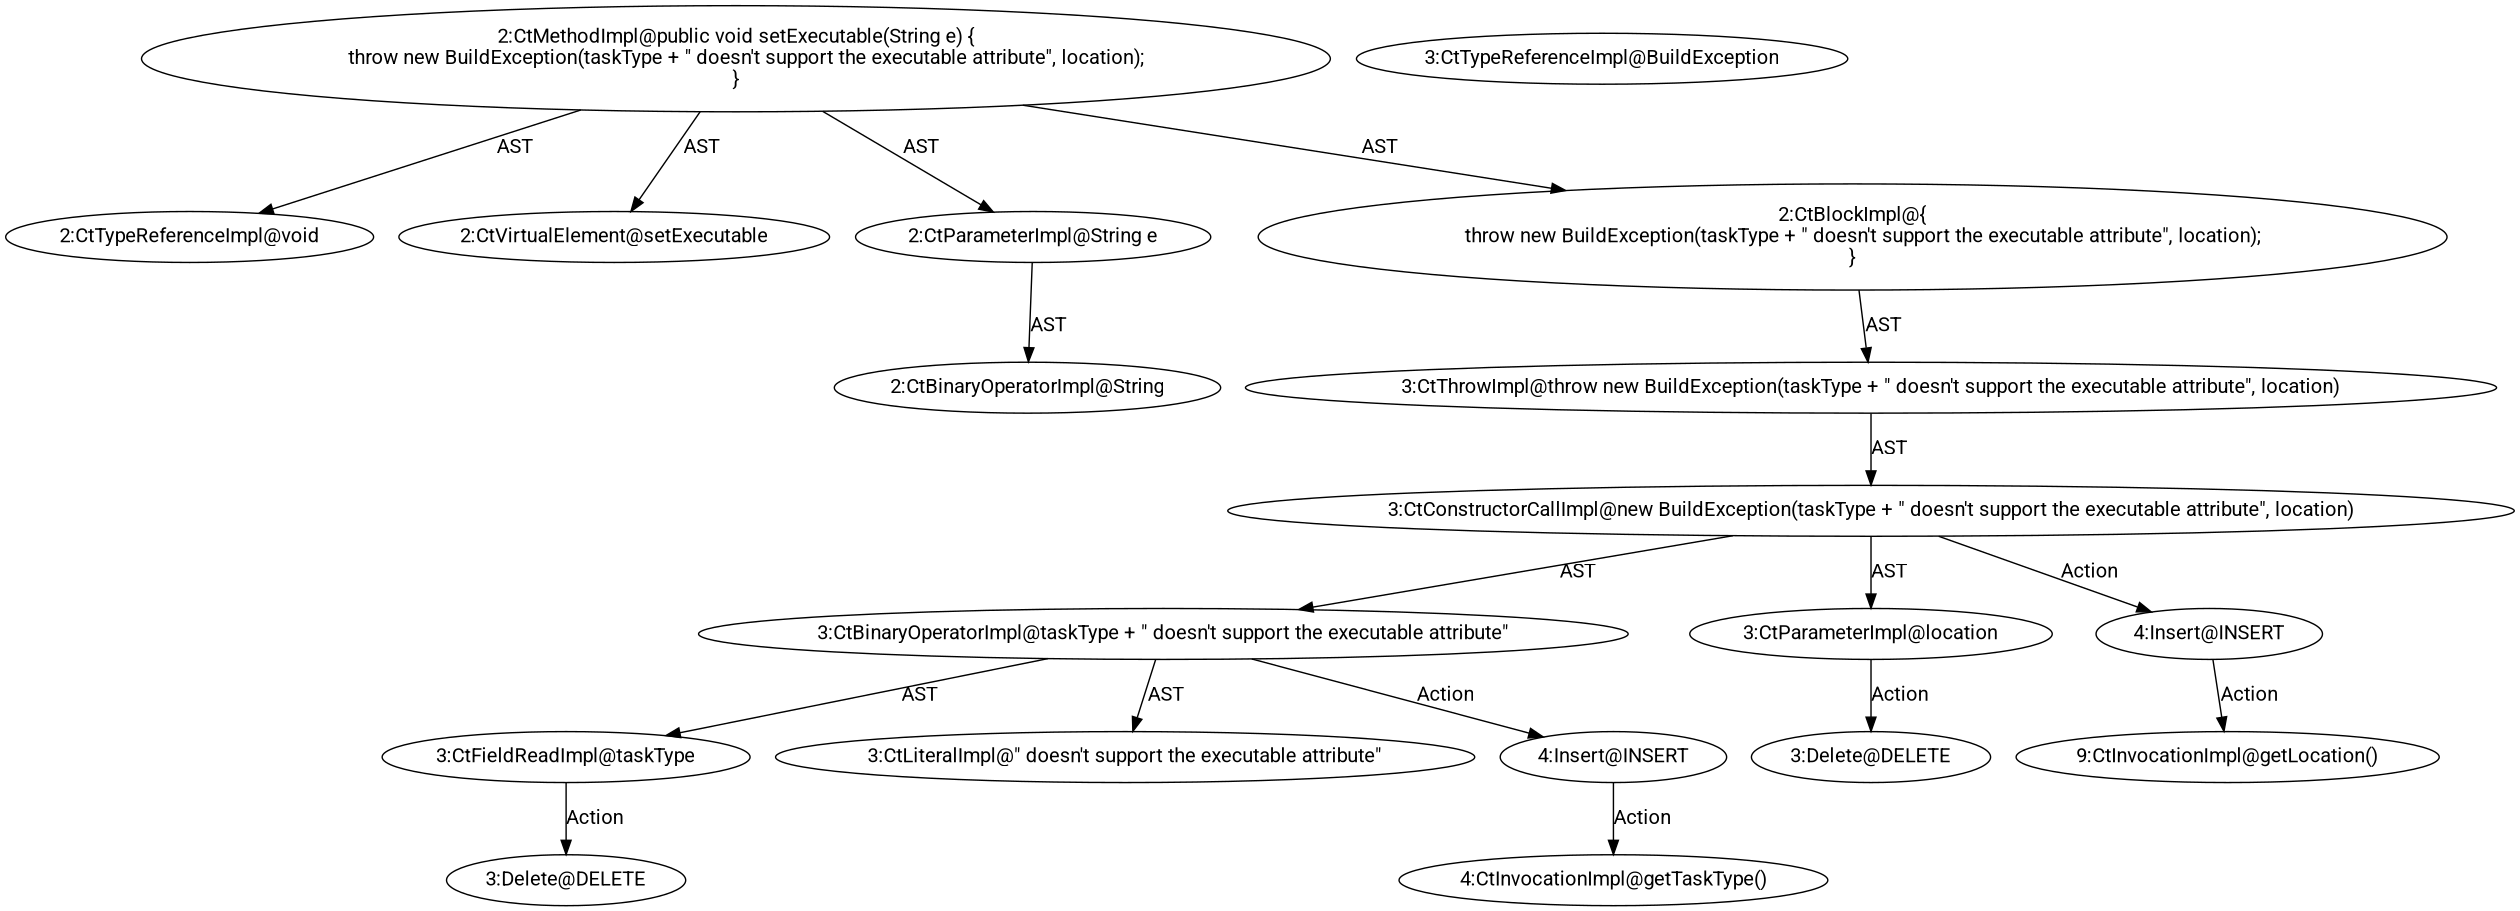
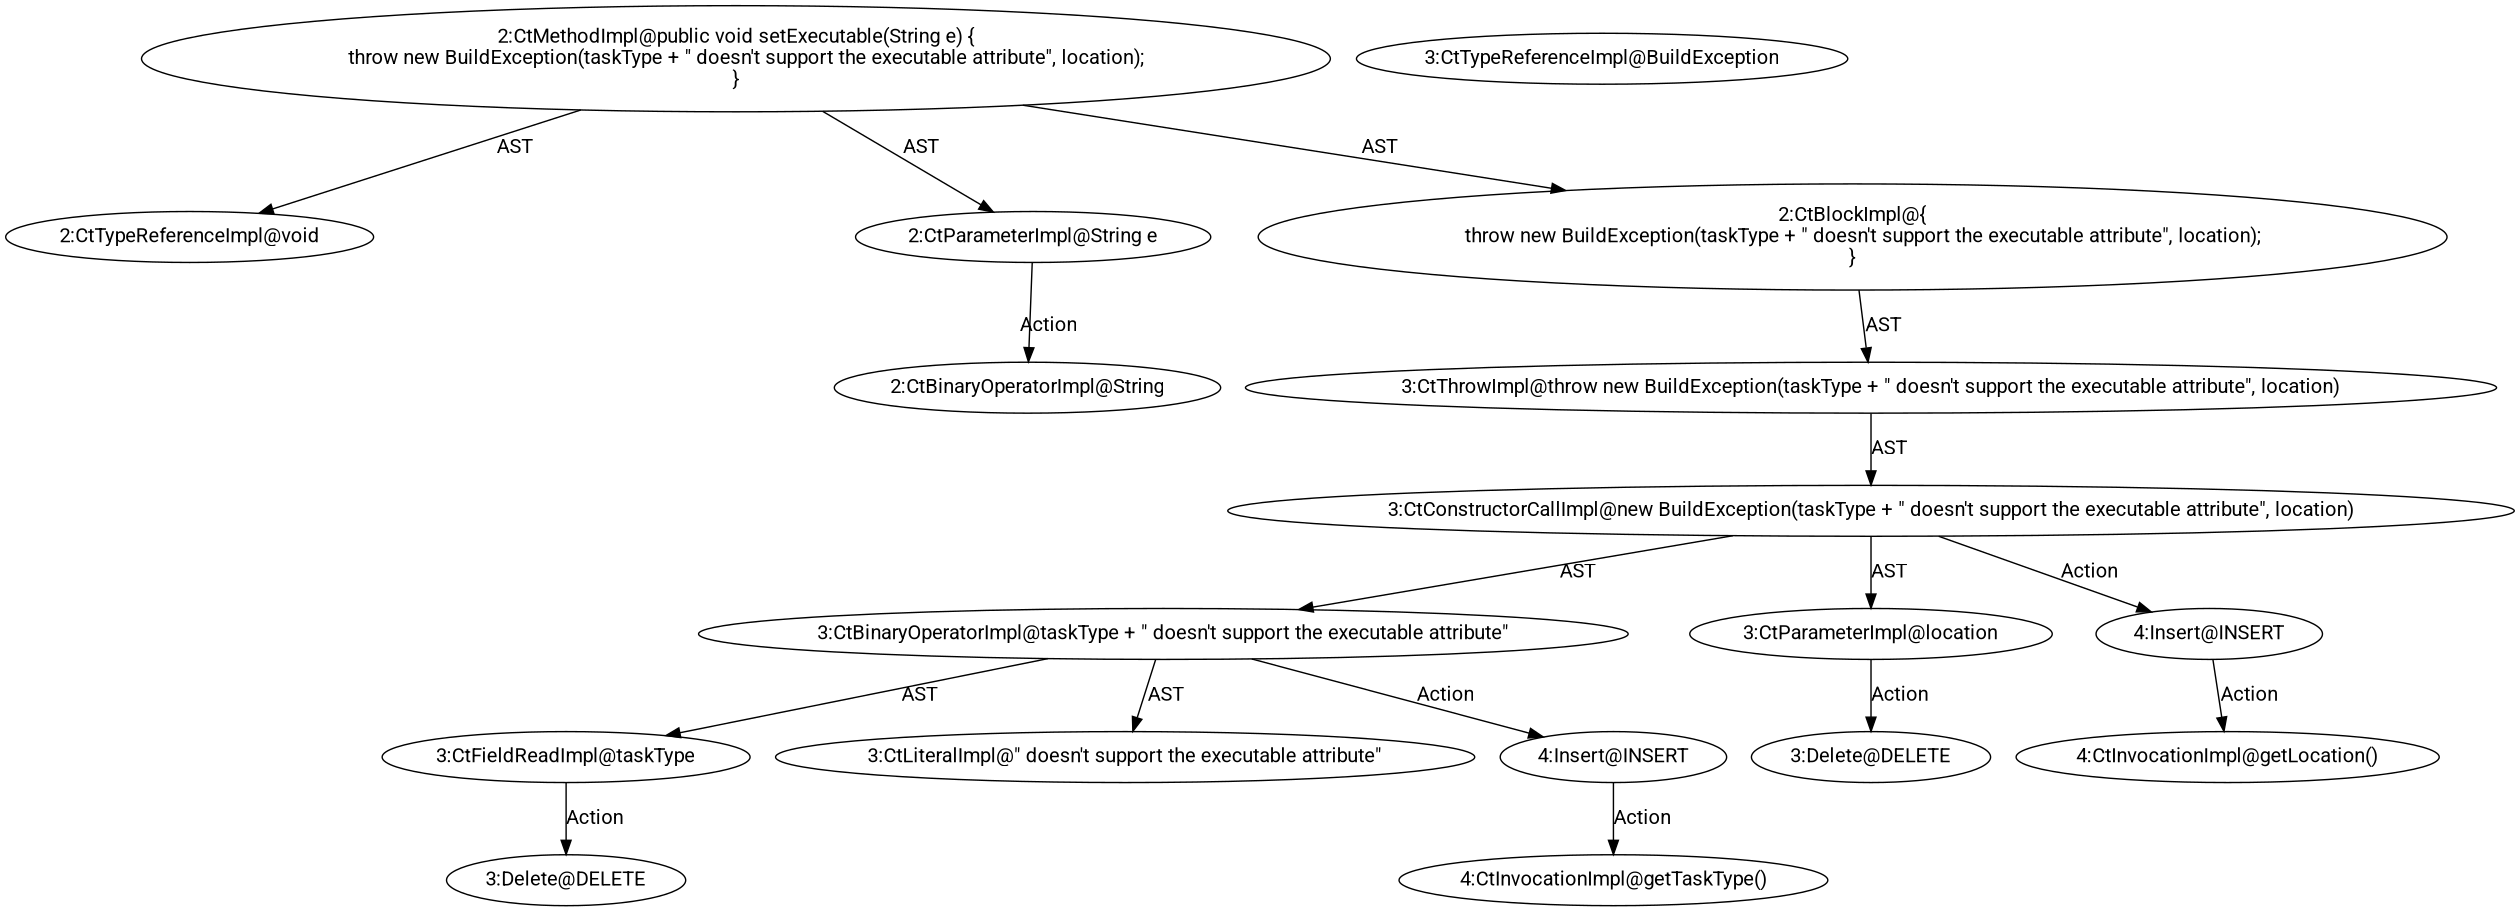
(614, 237) -> none
(1049, 326) -> (1049, 326)
(2228, 757) -> (2228, 757)
